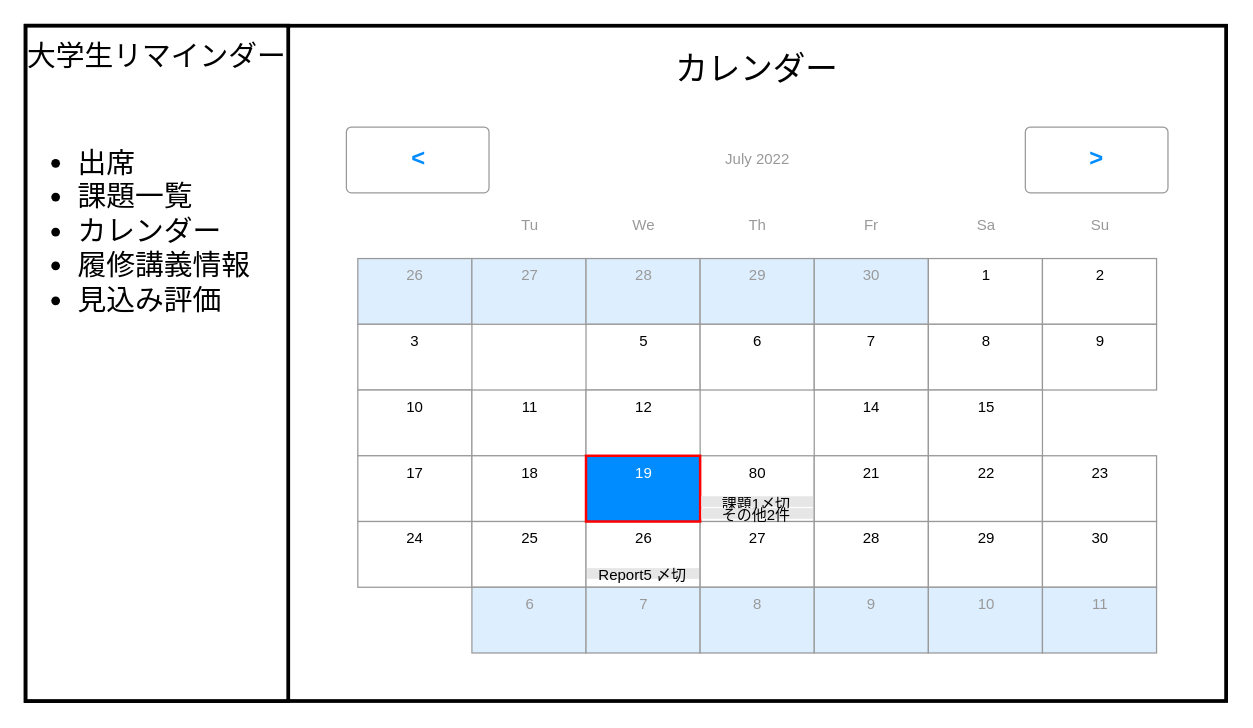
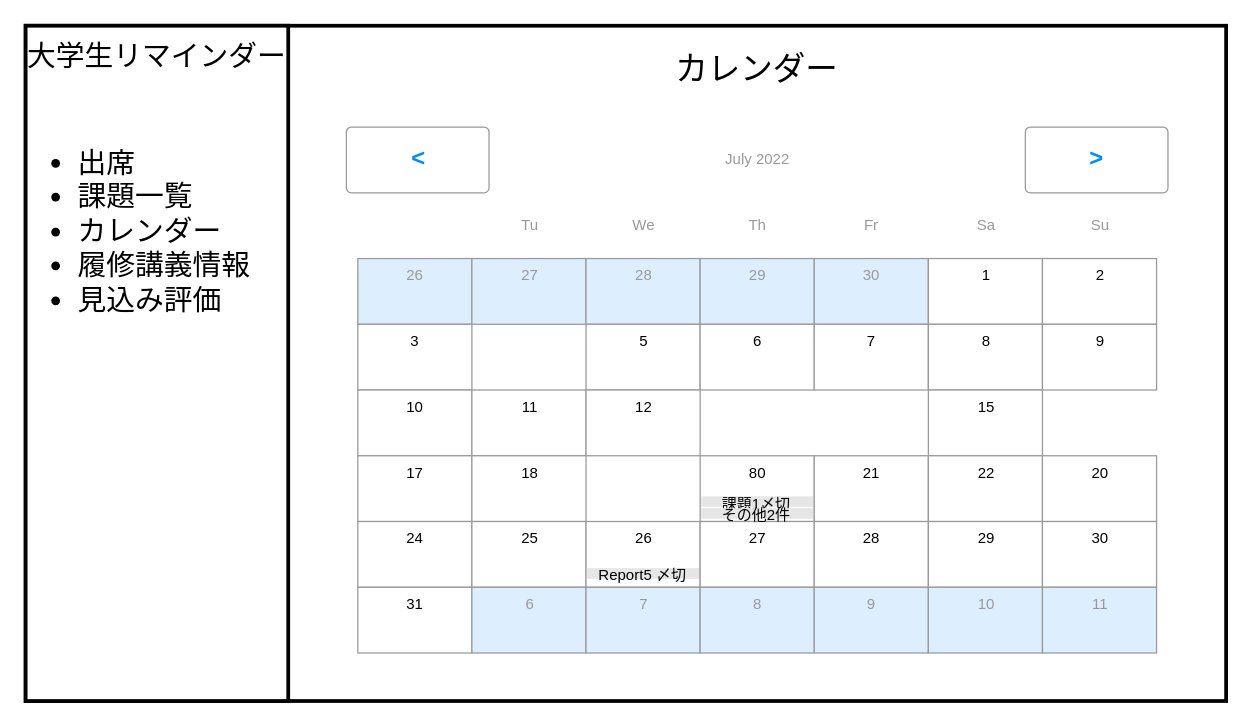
(871, 423) -> none
(1100, 473) -> (1100, 473)
(643, 488) -> none
none -> (415, 620)
